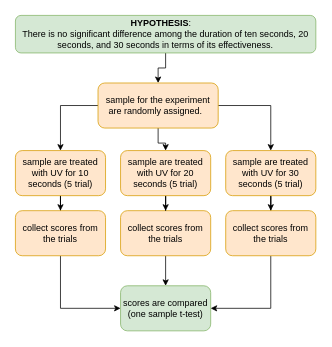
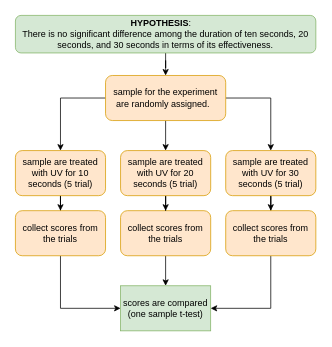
(158, 105) -> (165, 98)
(165, 308) -> (165, 308)
